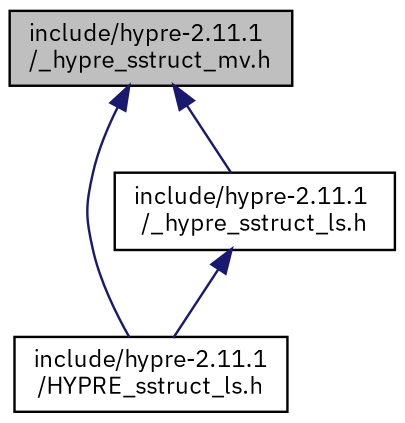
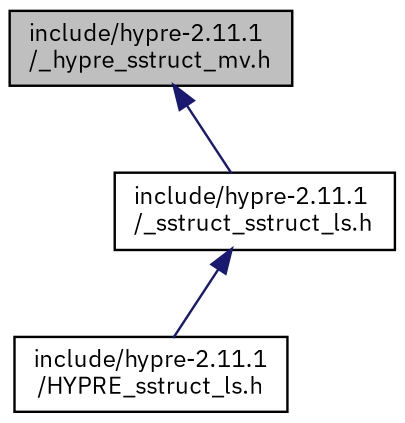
(255, 211) -> (255, 211)
(88, 224) -> none
